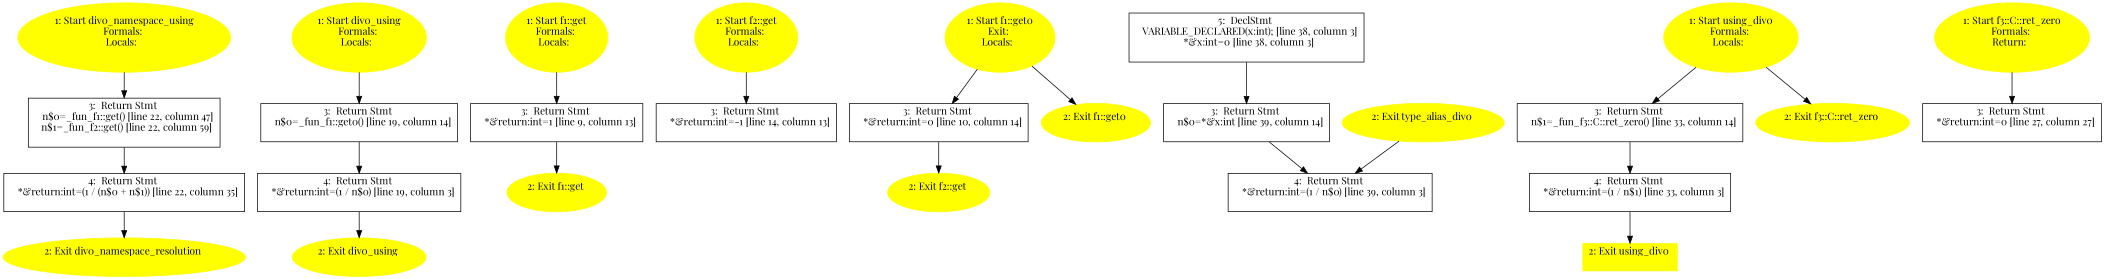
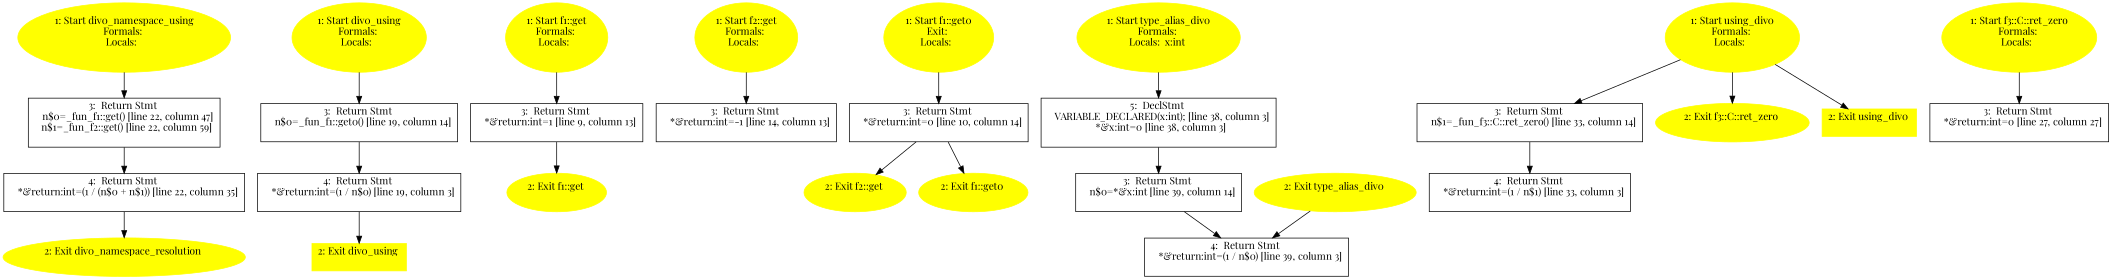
none -> (1159, 38)
(2012, 38) -> (2019, 38)
(1051, 83) -> (954, 154)
(1630, 224) -> (1809, 85)
(359, 257) -> (359, 257)
